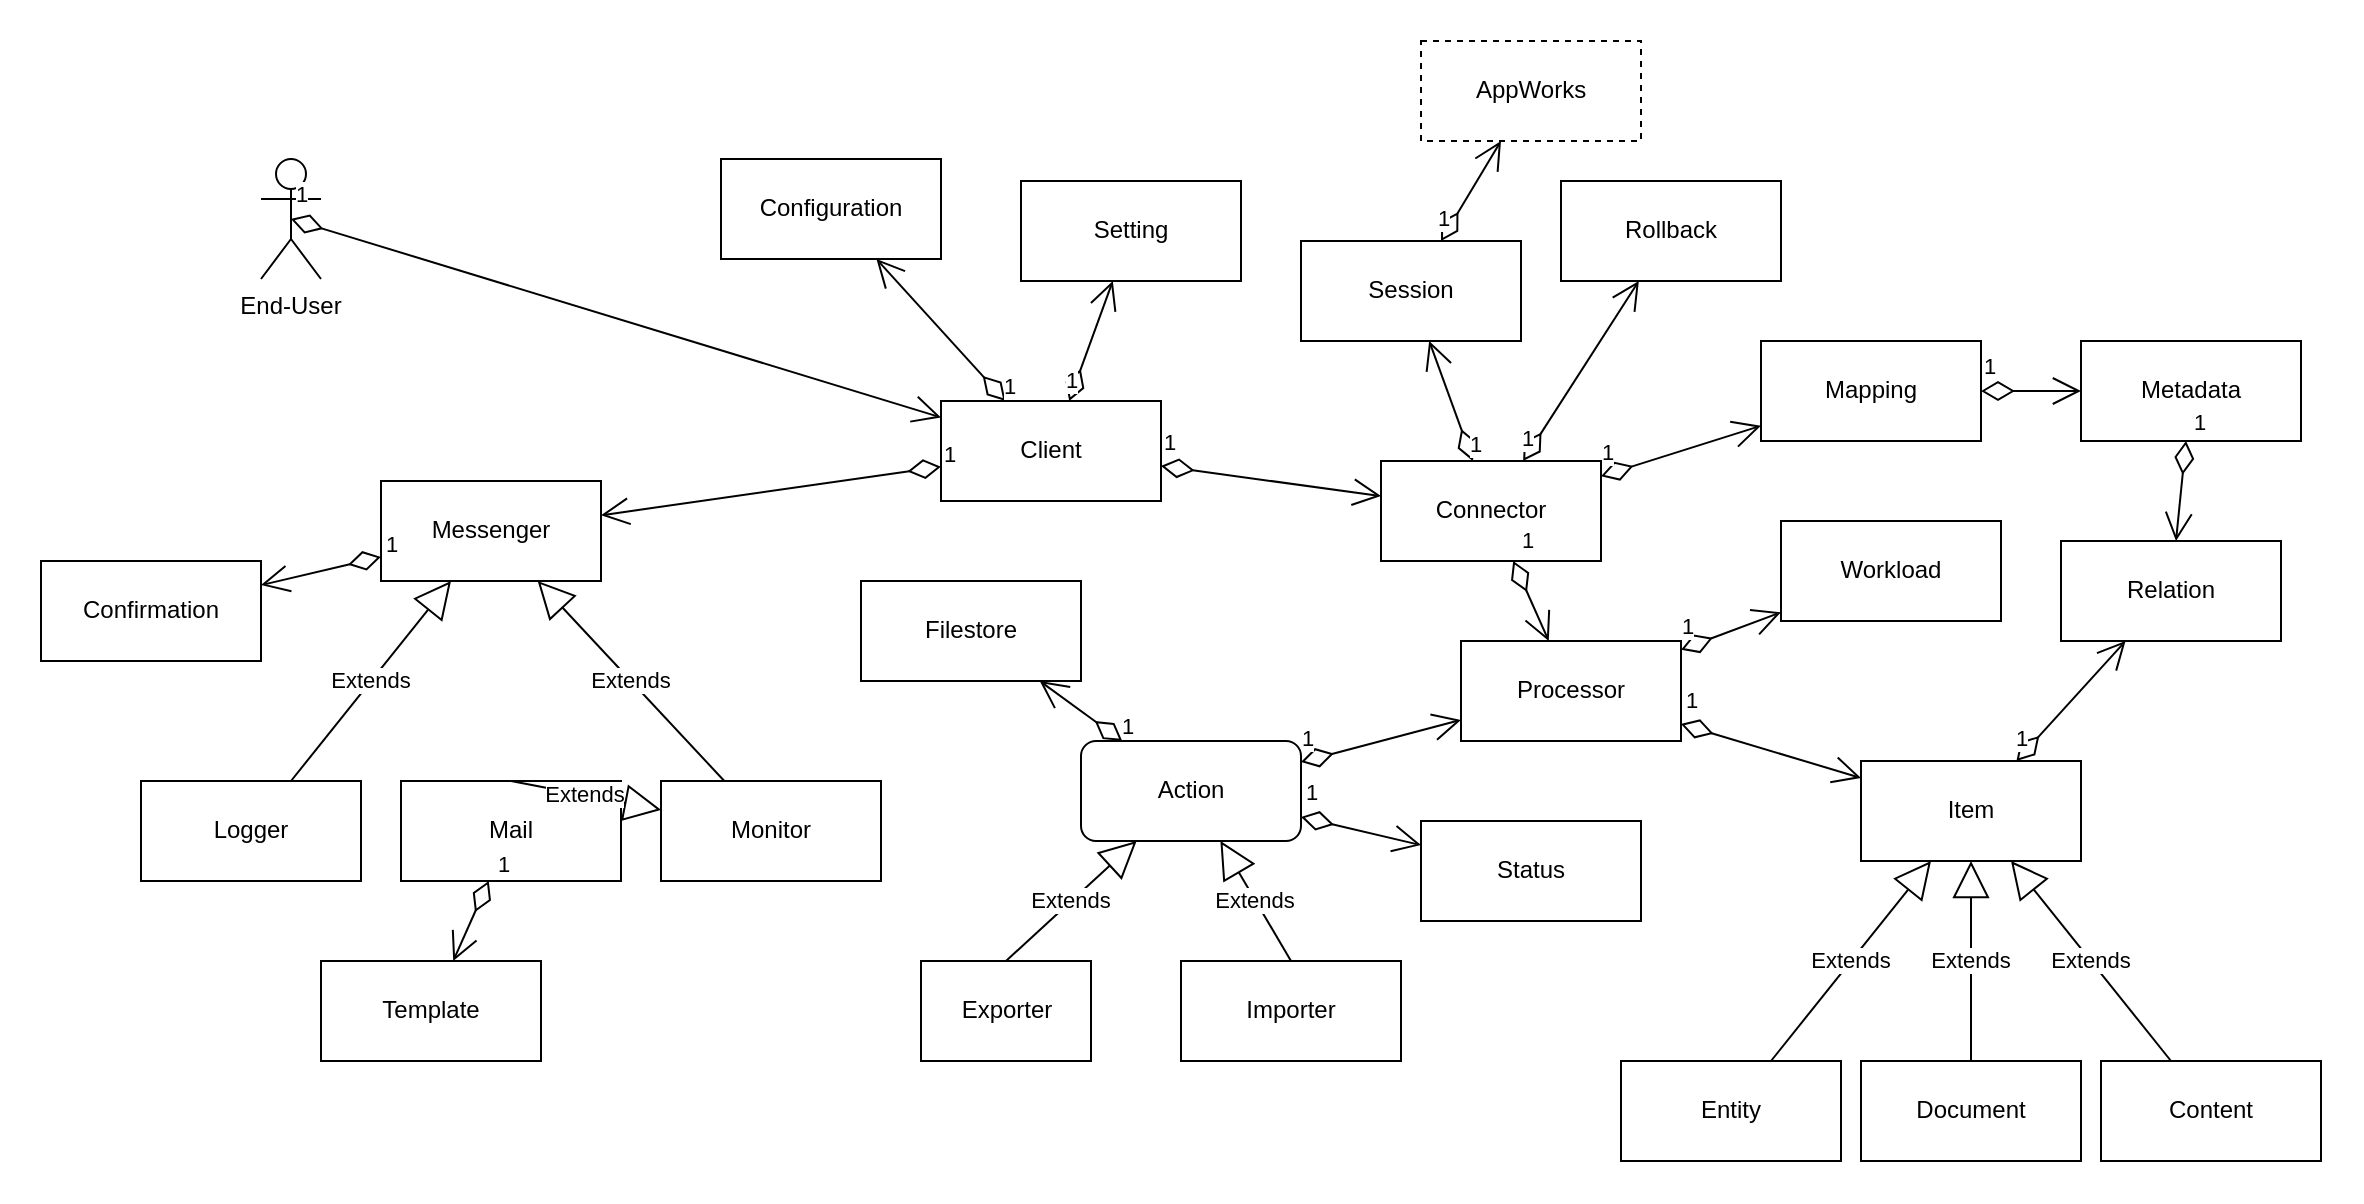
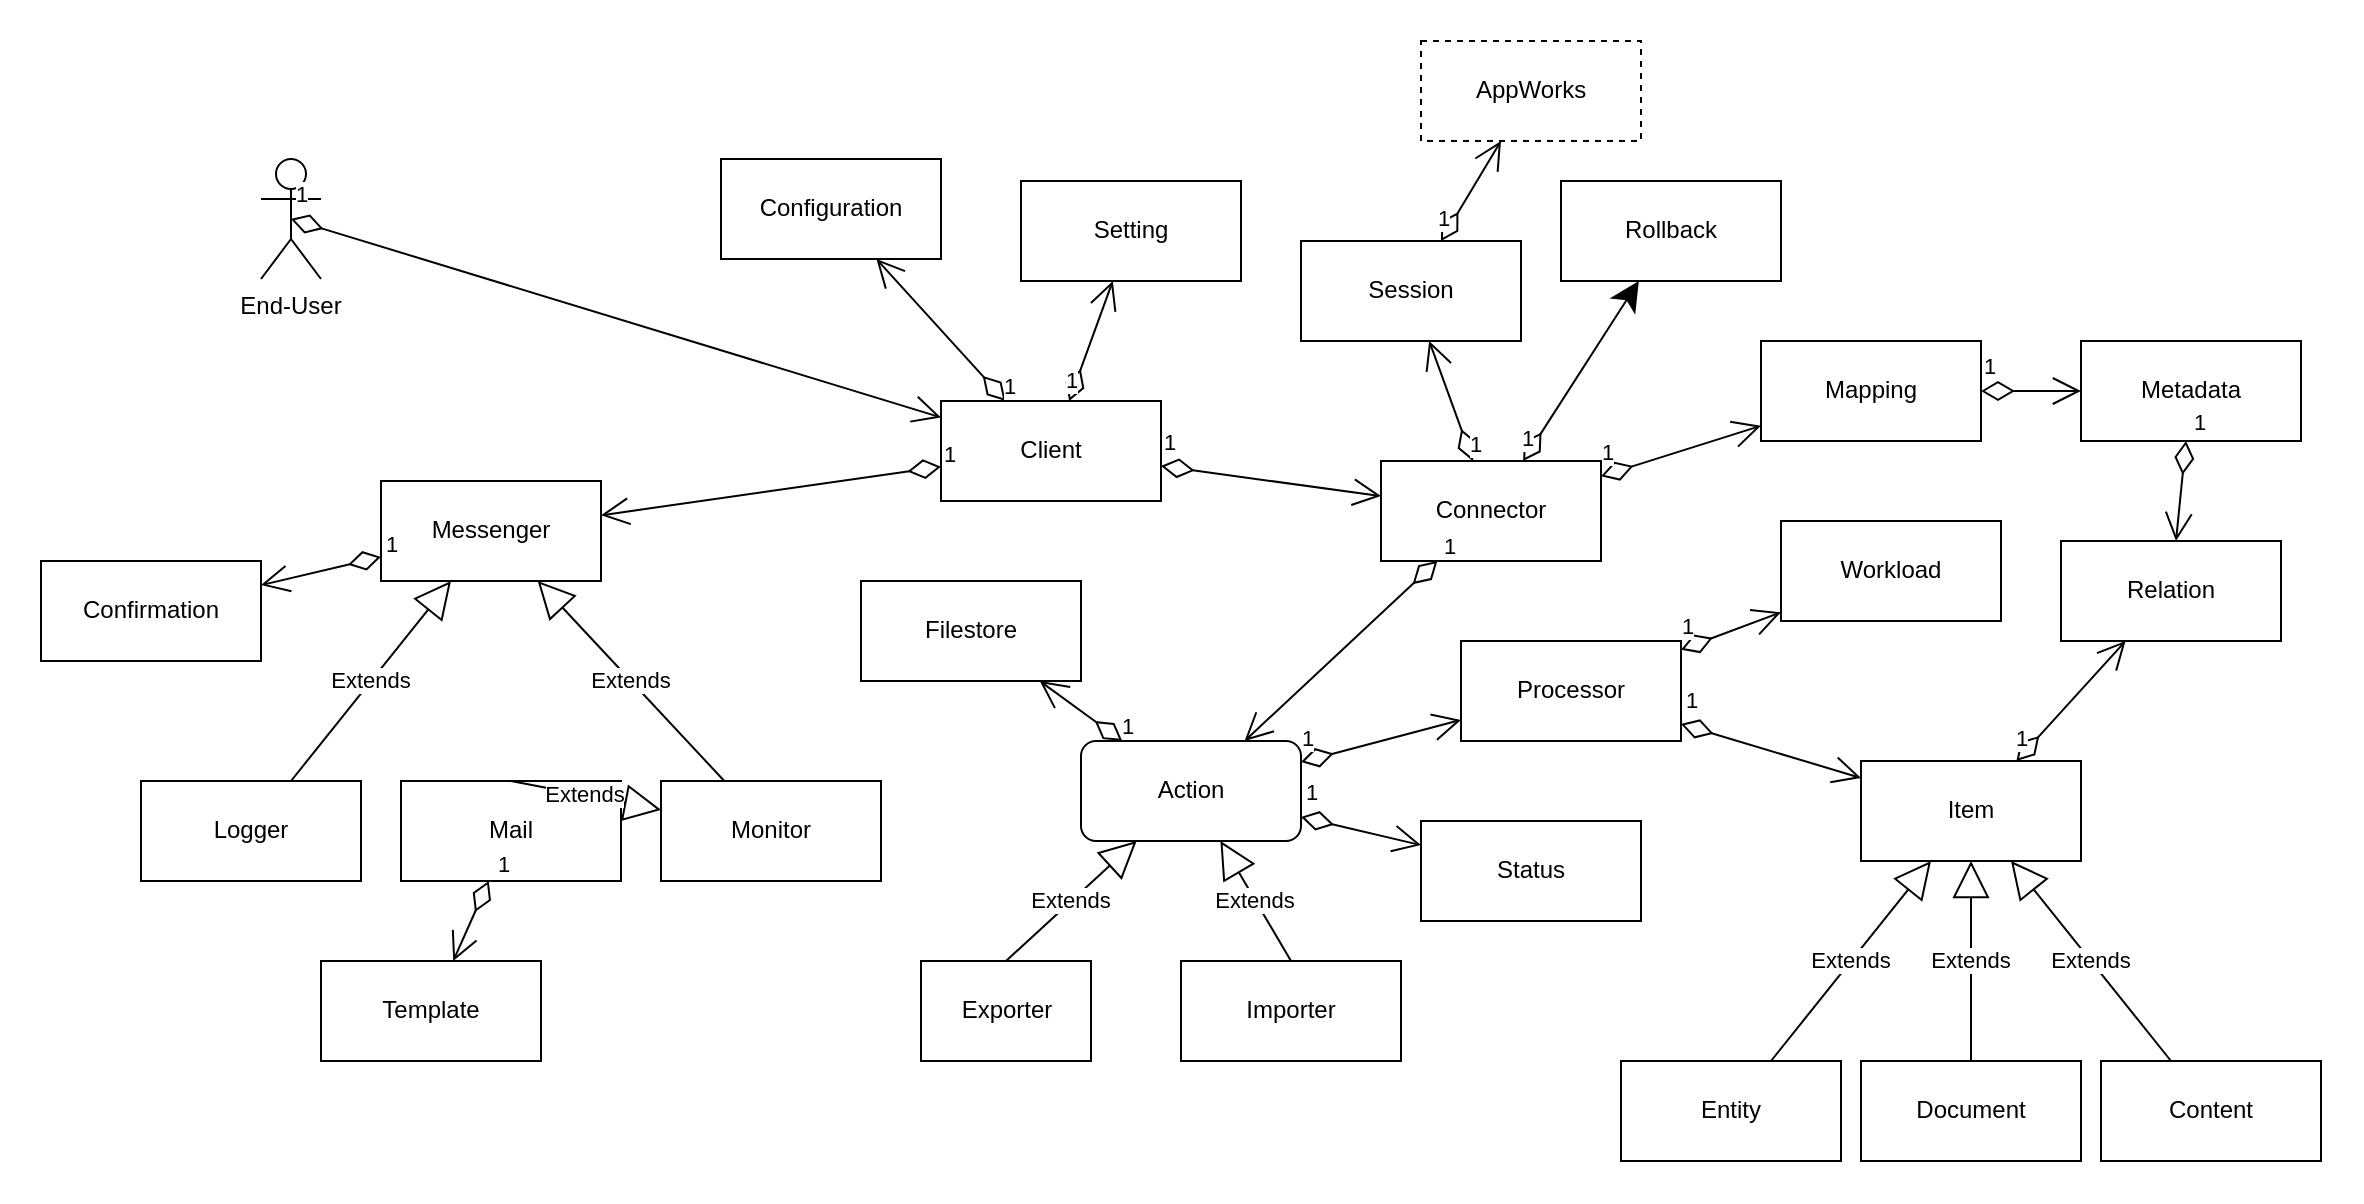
(1630, 295) -> (1626, 301)
(1536, 613) -> (1331, 660)
